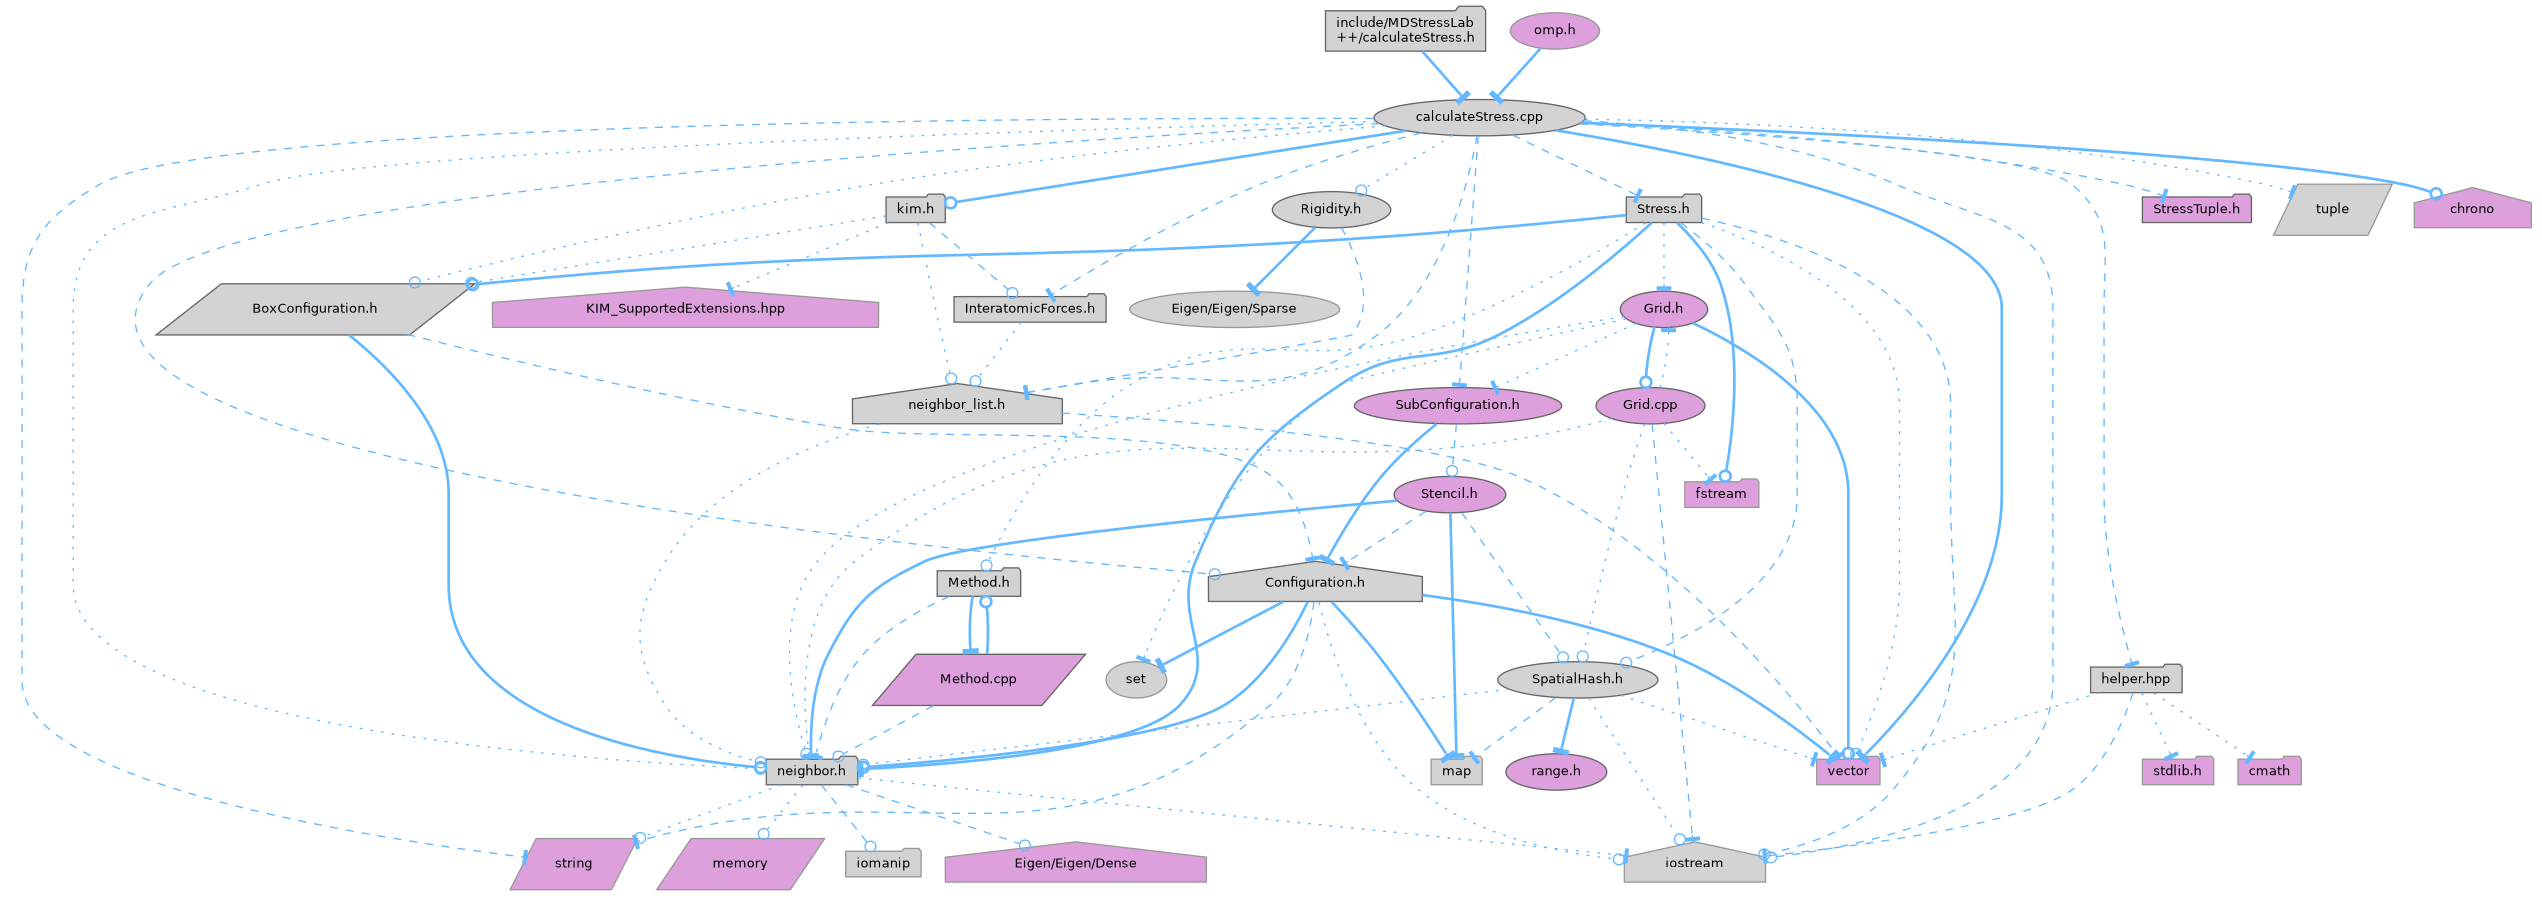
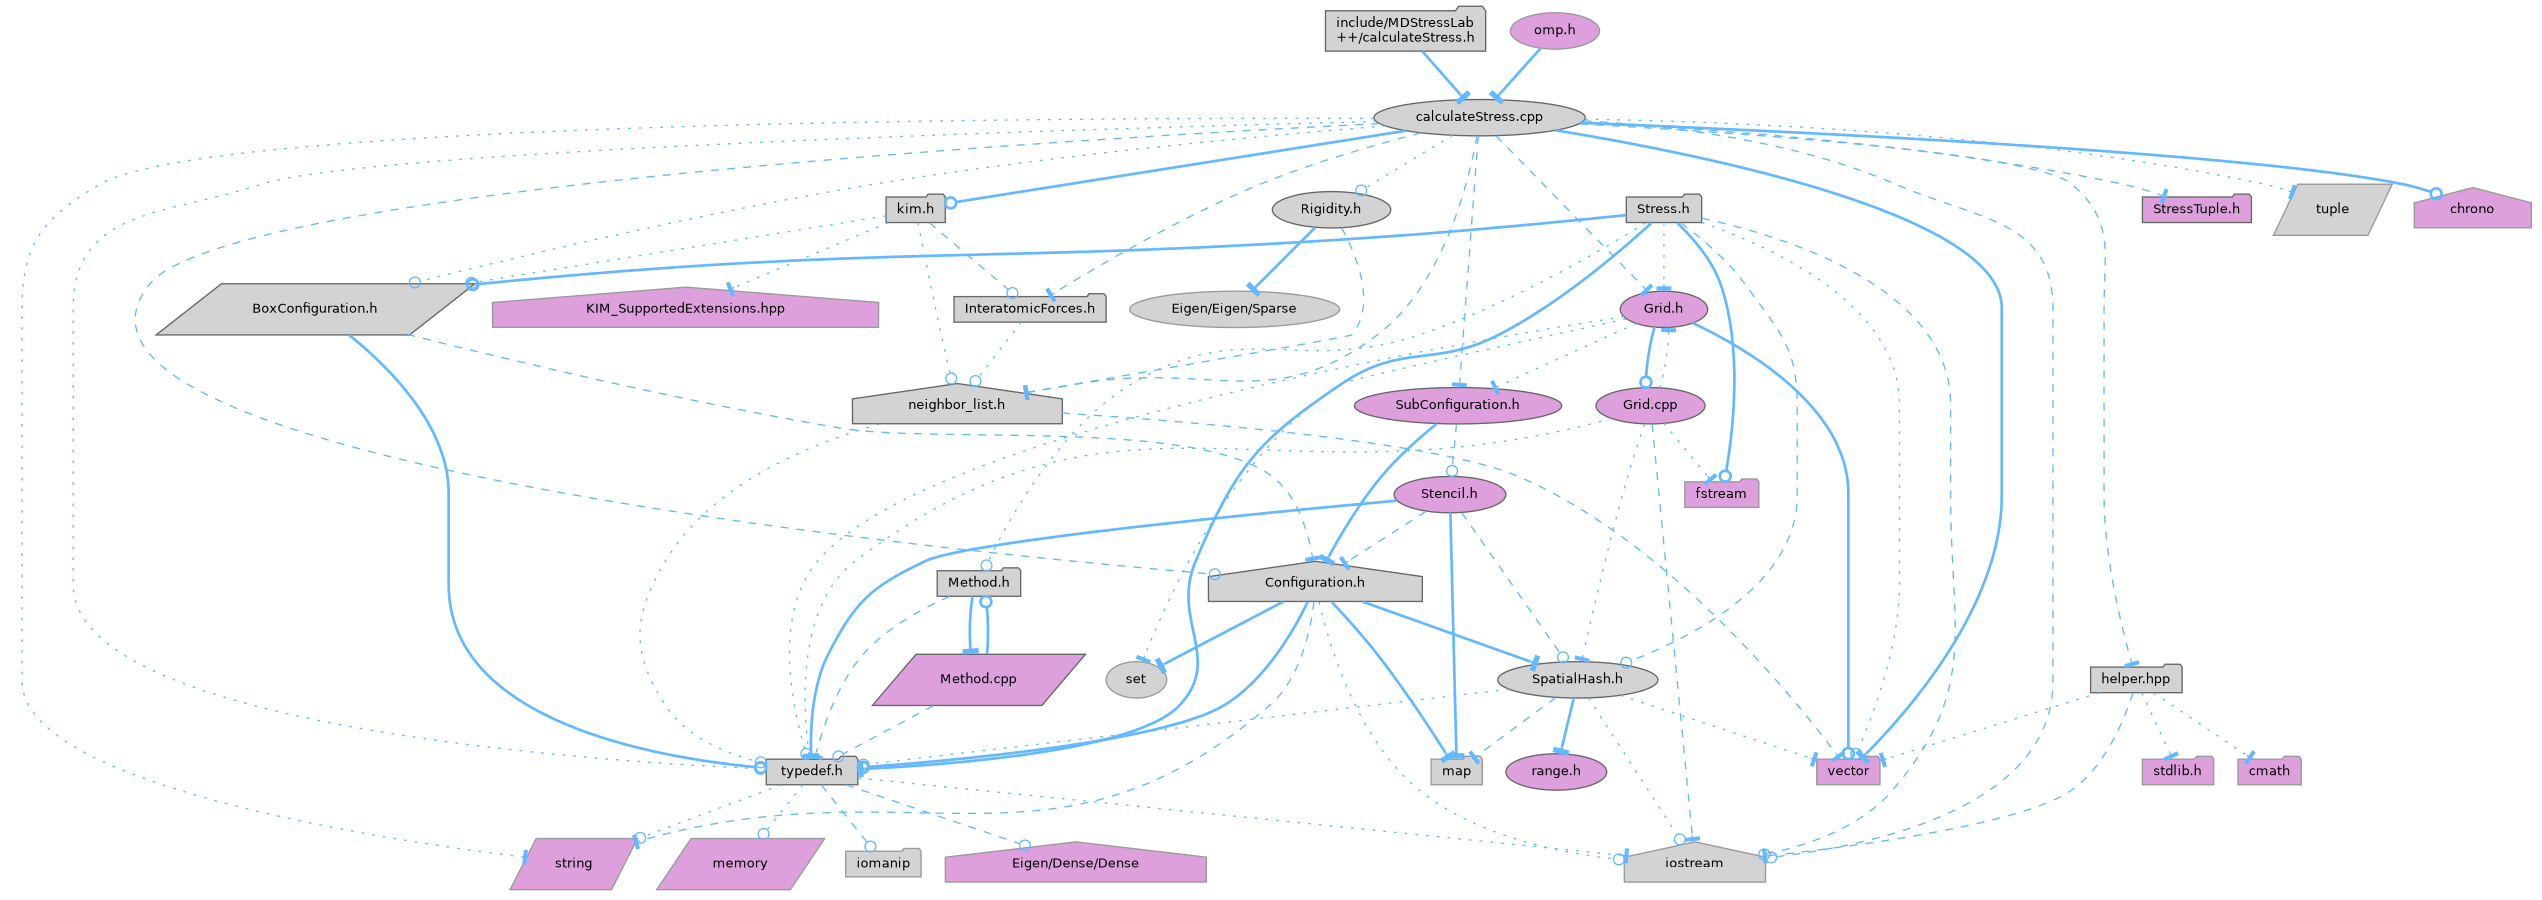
(197, 160) -> (197, 160)
(1573, 164) -> (1570, 212)
(1610, 542) -> (1610, 542)
(1639, 643) -> (1443, 630)
(812, 772) -> (812, 772)
(1076, 864) -> (1076, 864)
